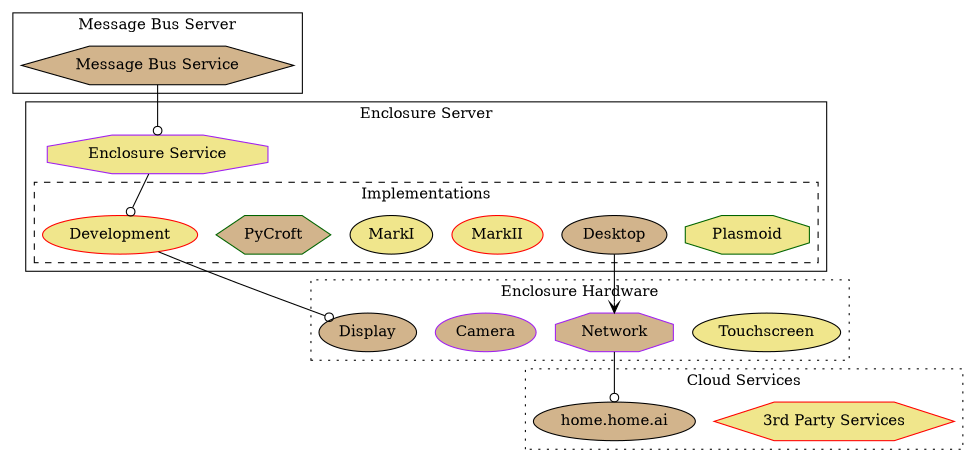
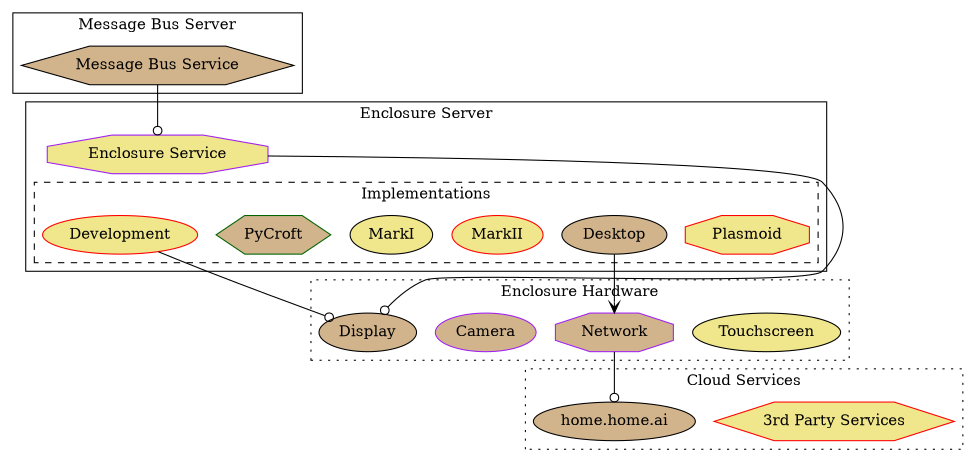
(141, 191) -> (790, 174)
(747, 235) -> (747, 235)
